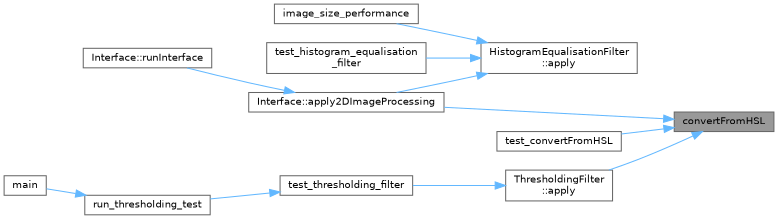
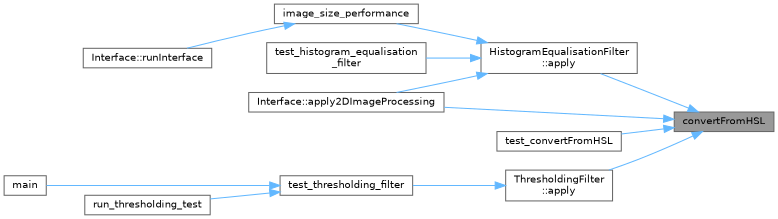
(236, 80) -> (236, 36)
none -> (645, 91)
(61, 191) -> (158, 186)
